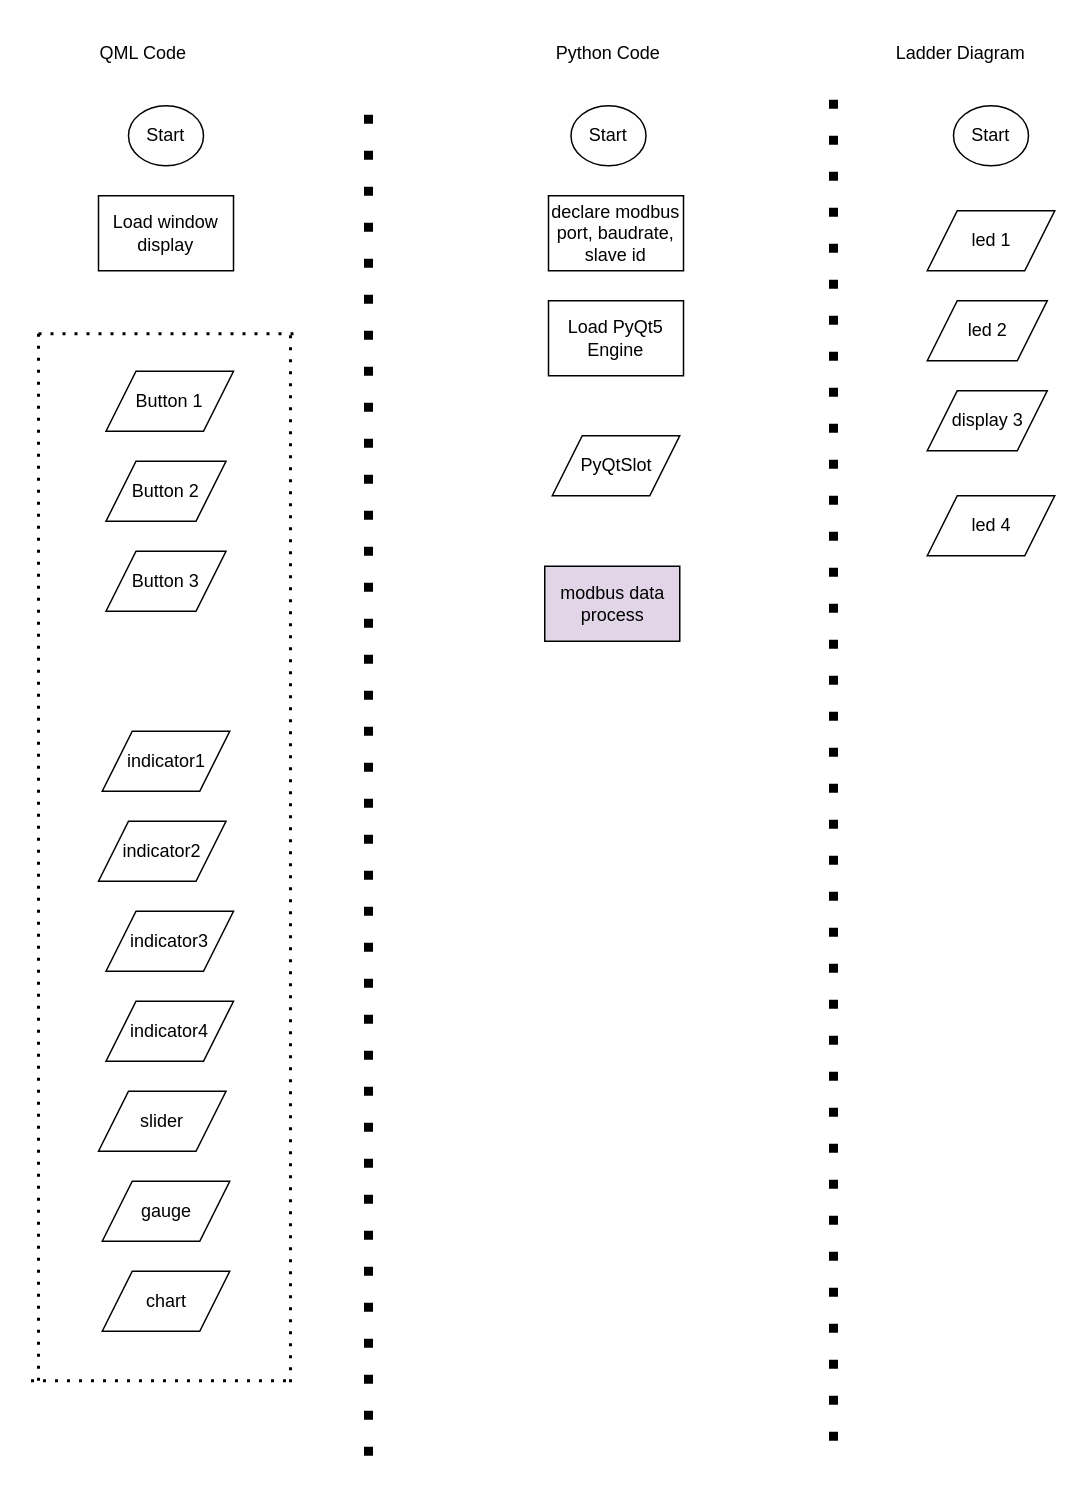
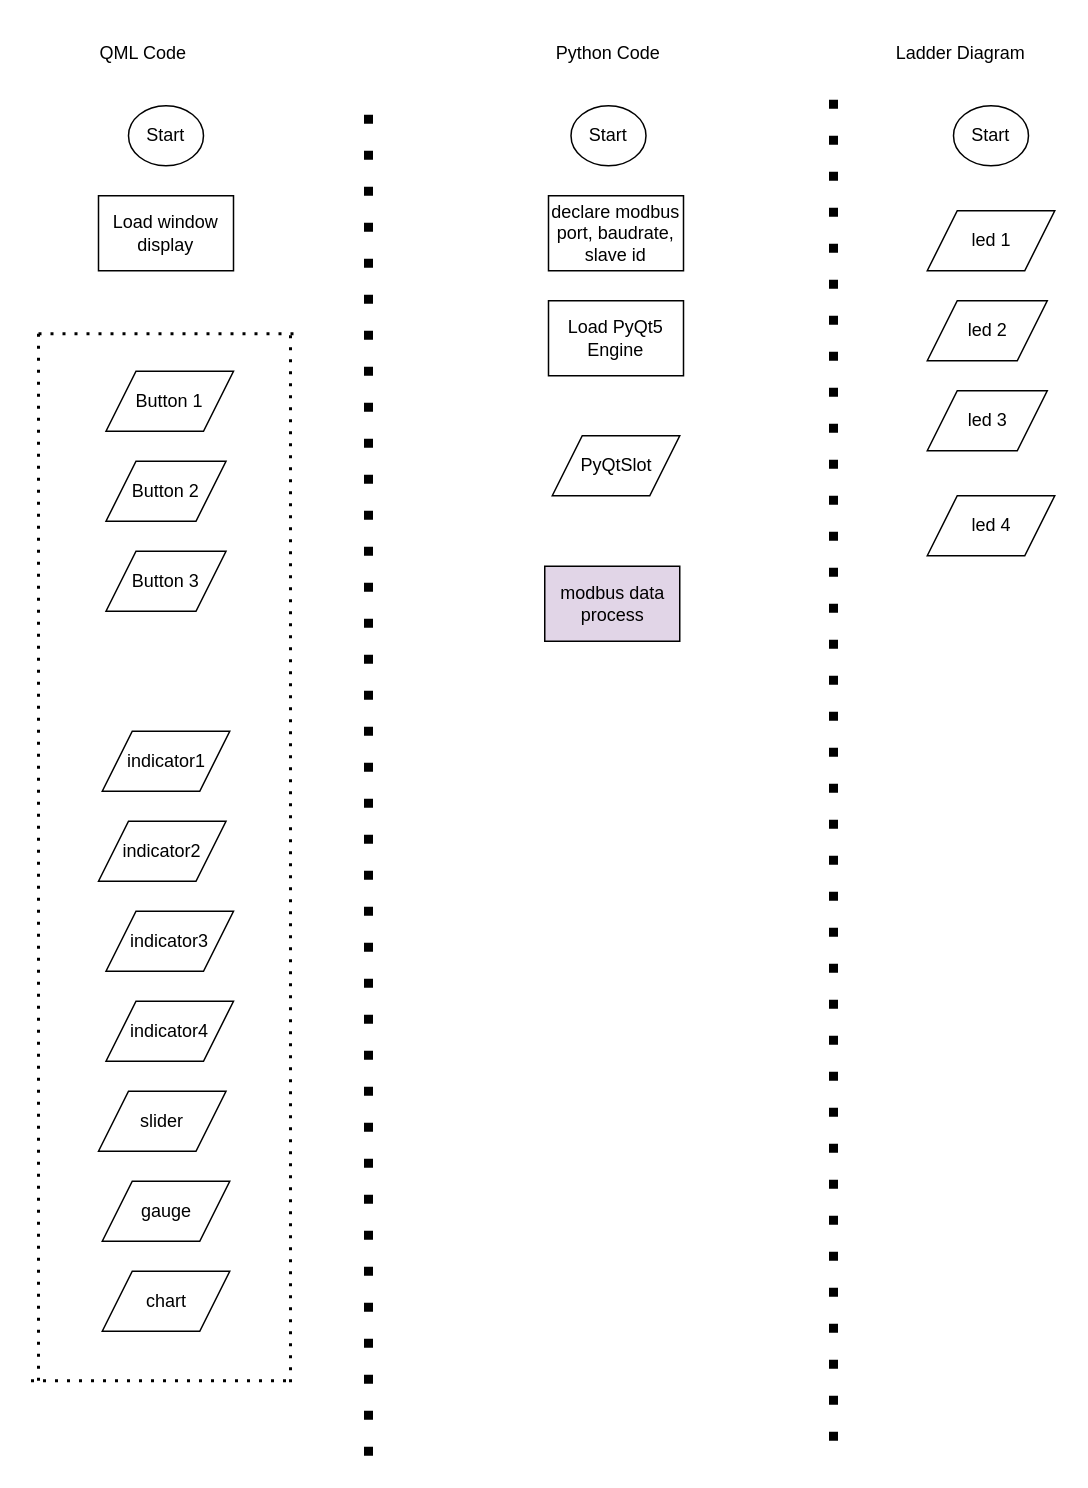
(988, 421) -> (988, 421)
